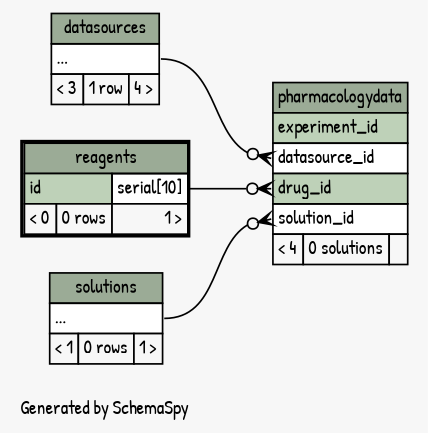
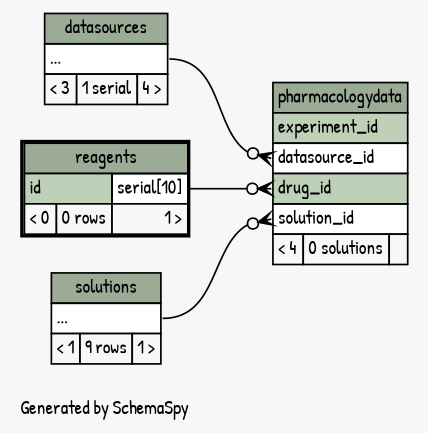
(106, 88) -> (107, 88)
(106, 348) -> (106, 348)
